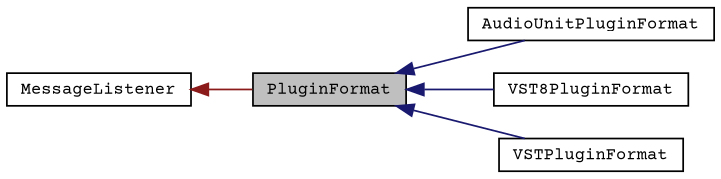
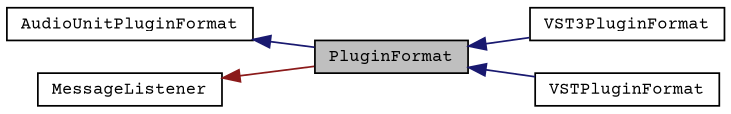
(469, 55) -> (292, 44)
(591, 89) -> (627, 24)
